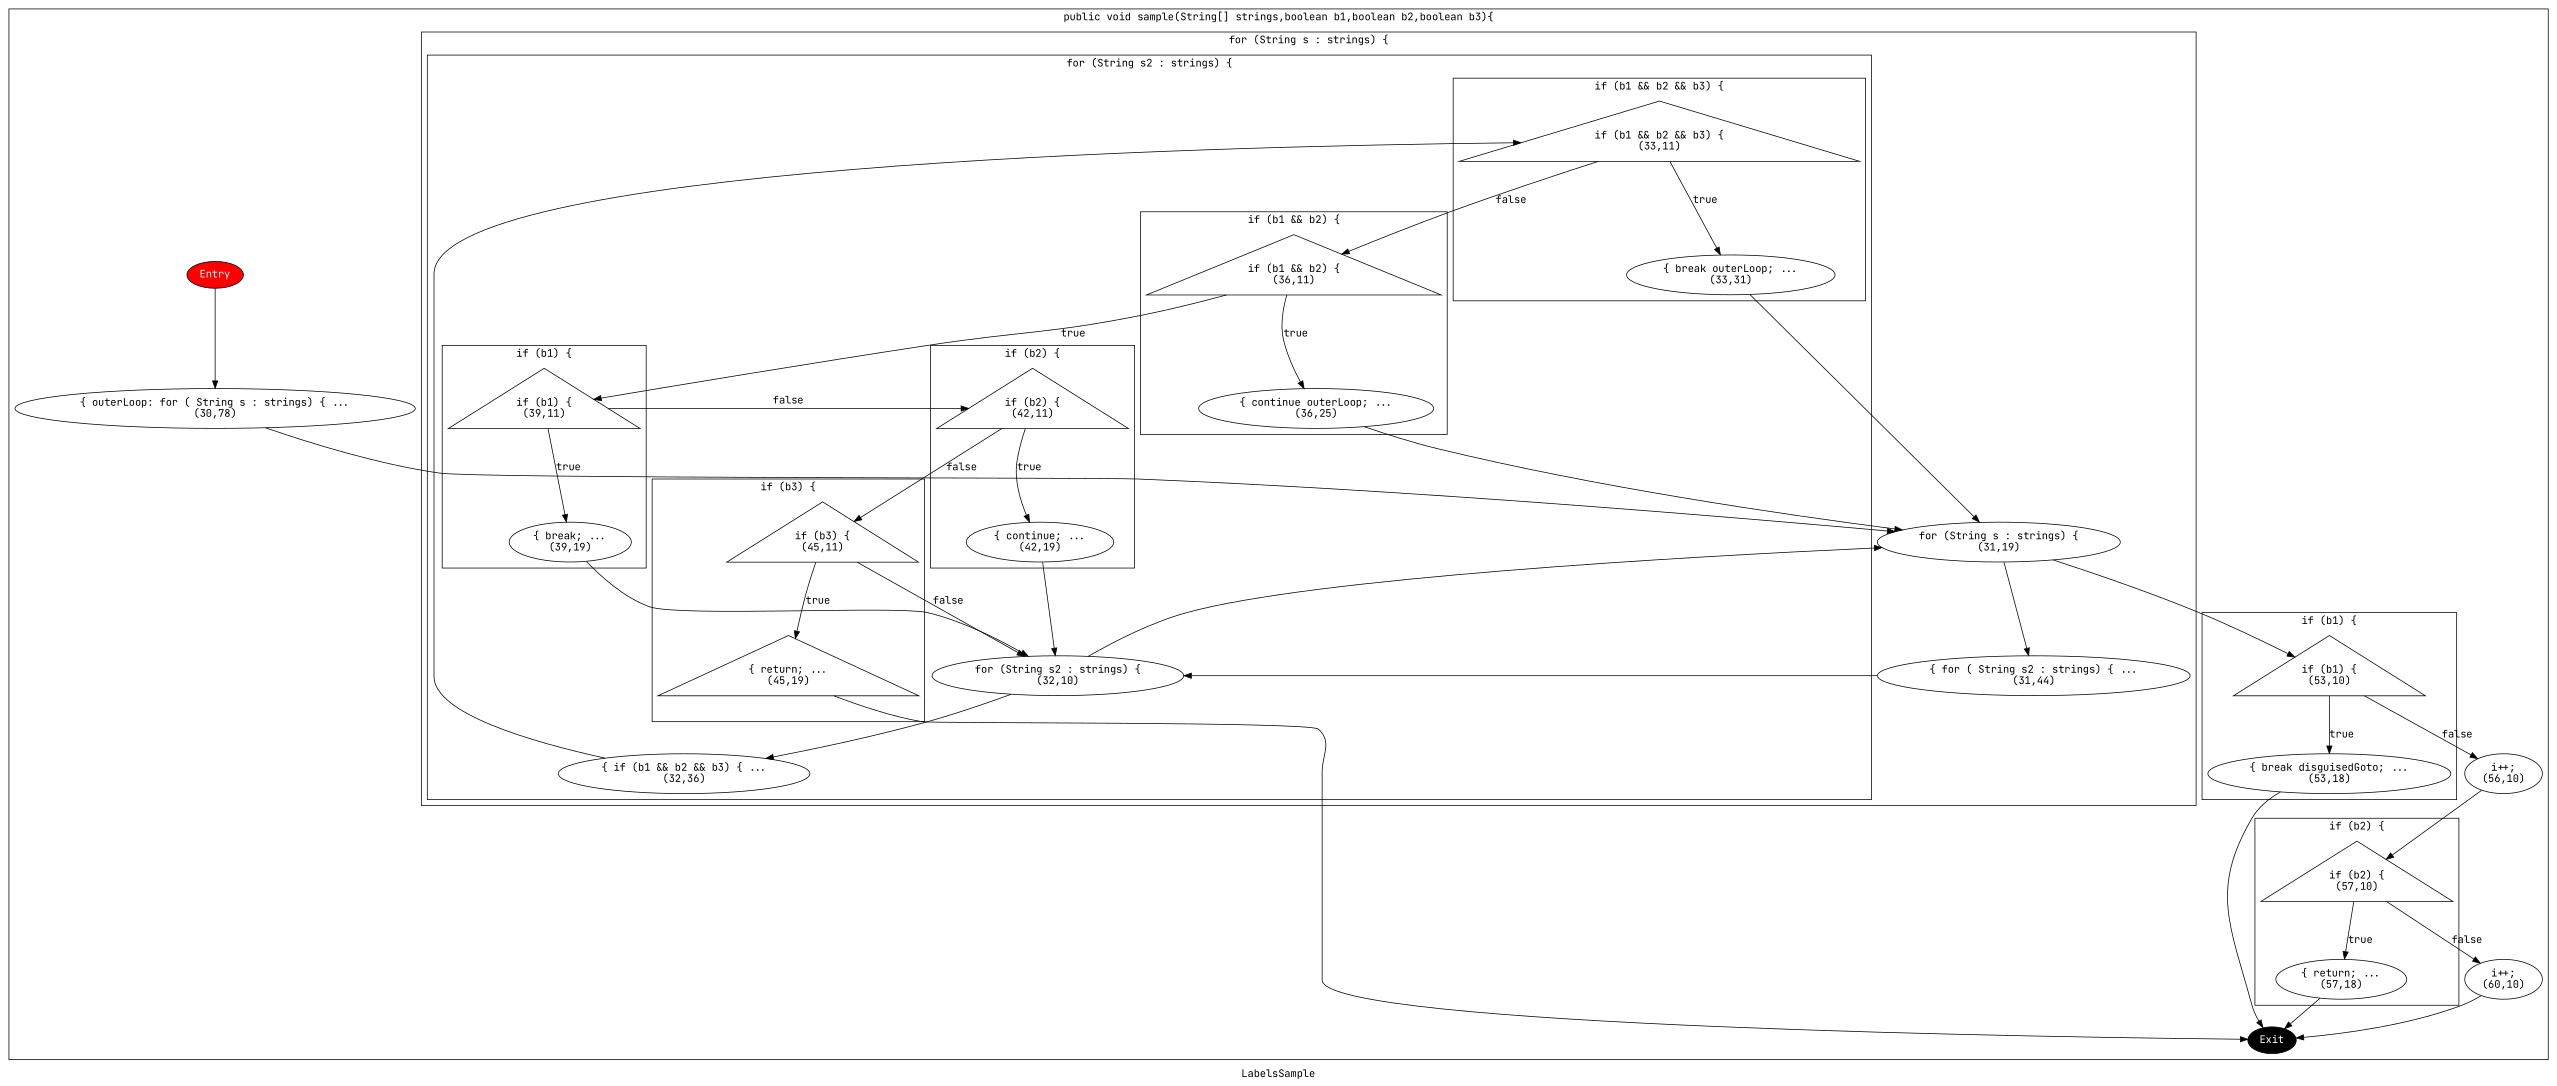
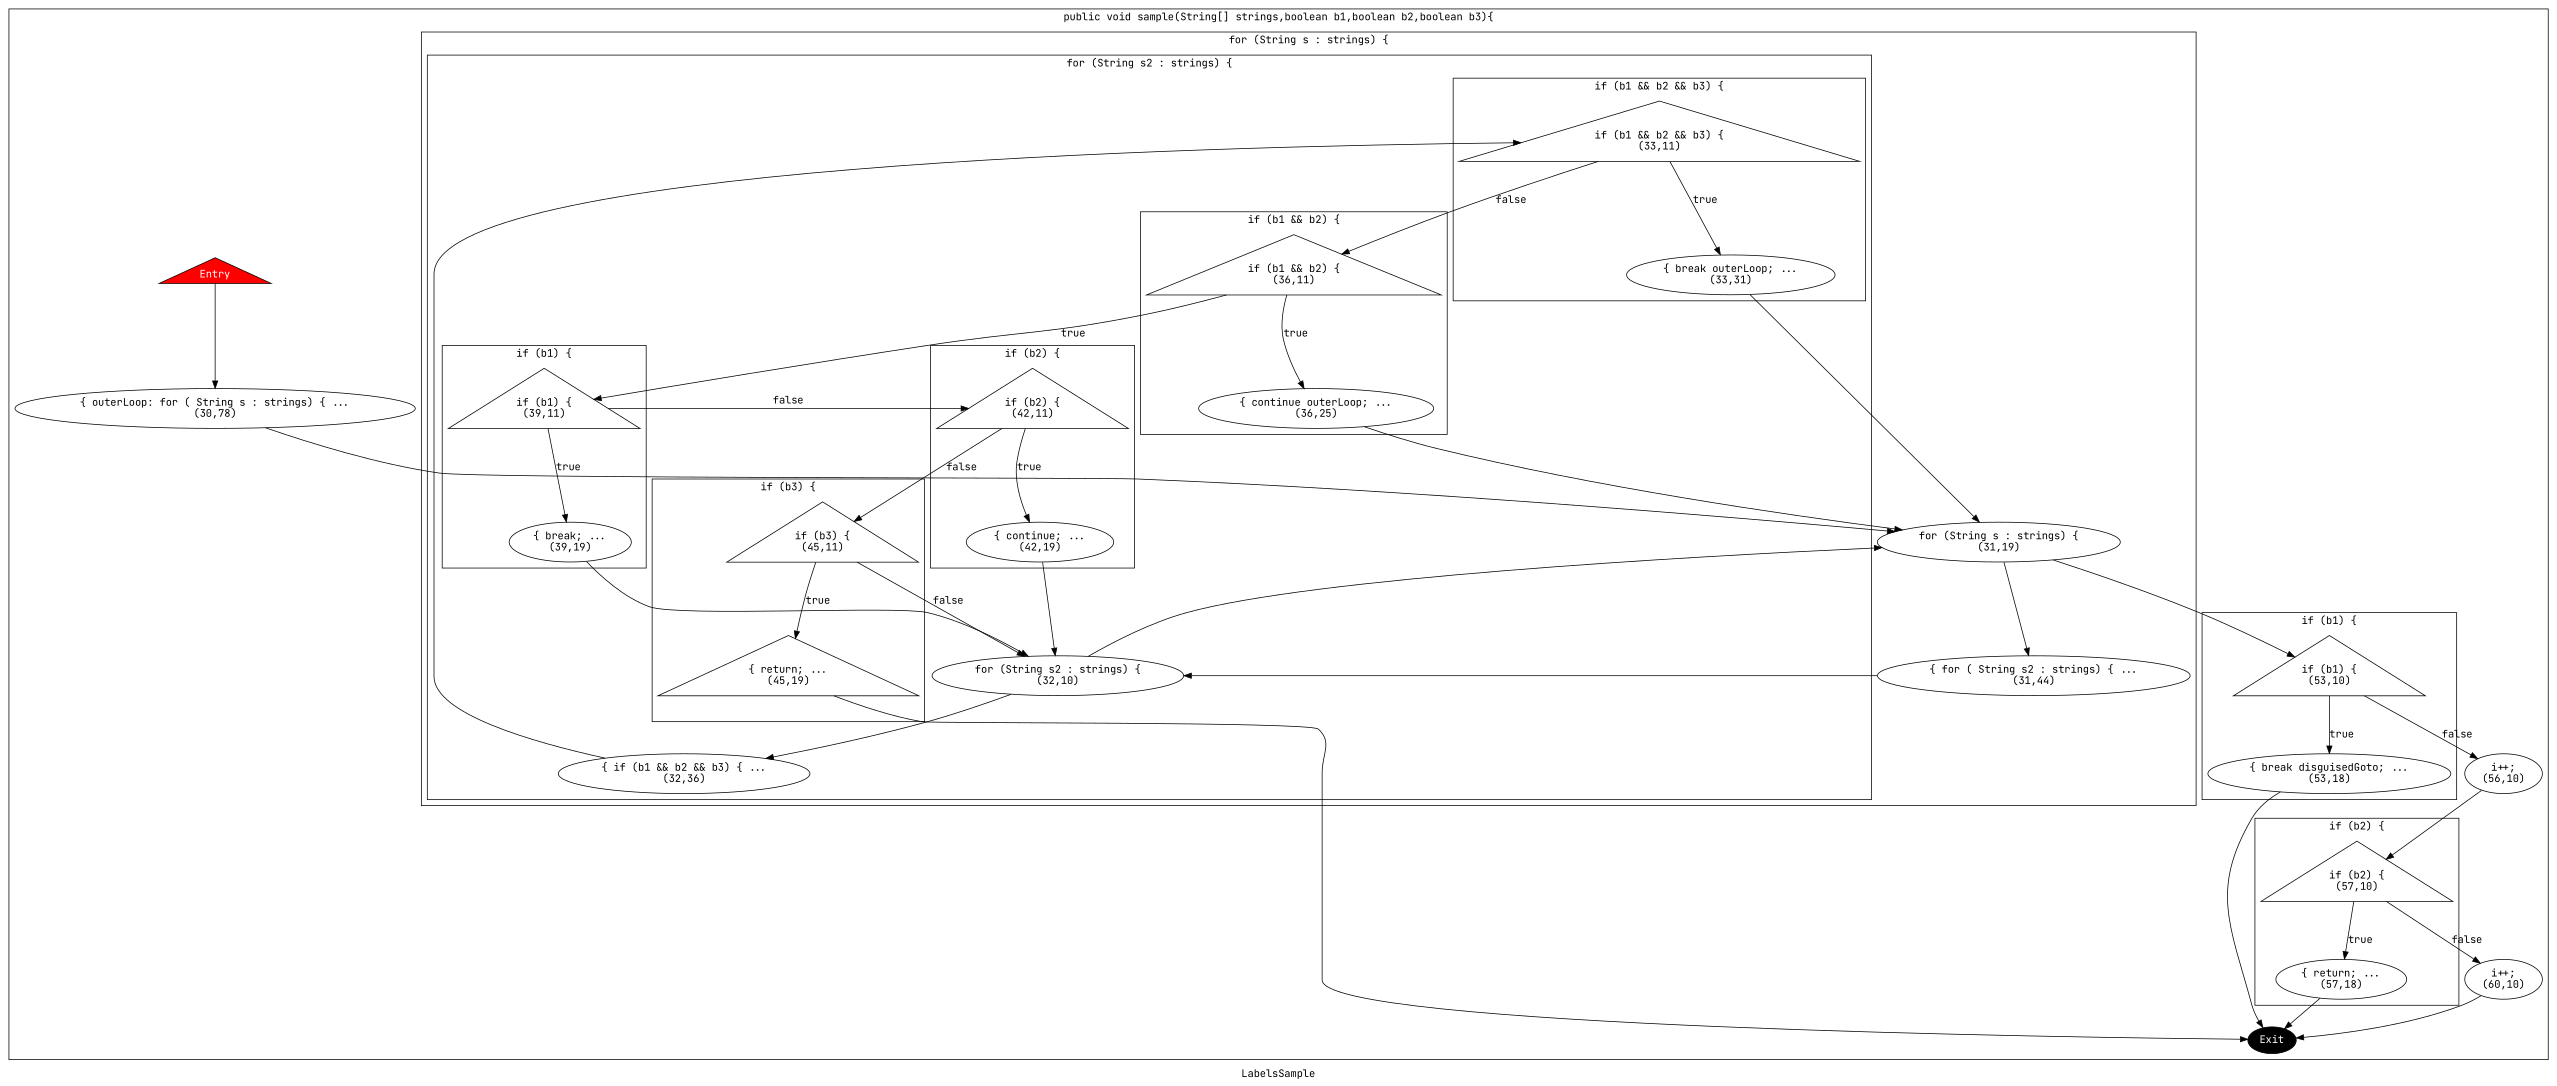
(215, 275) -> (215, 275)
